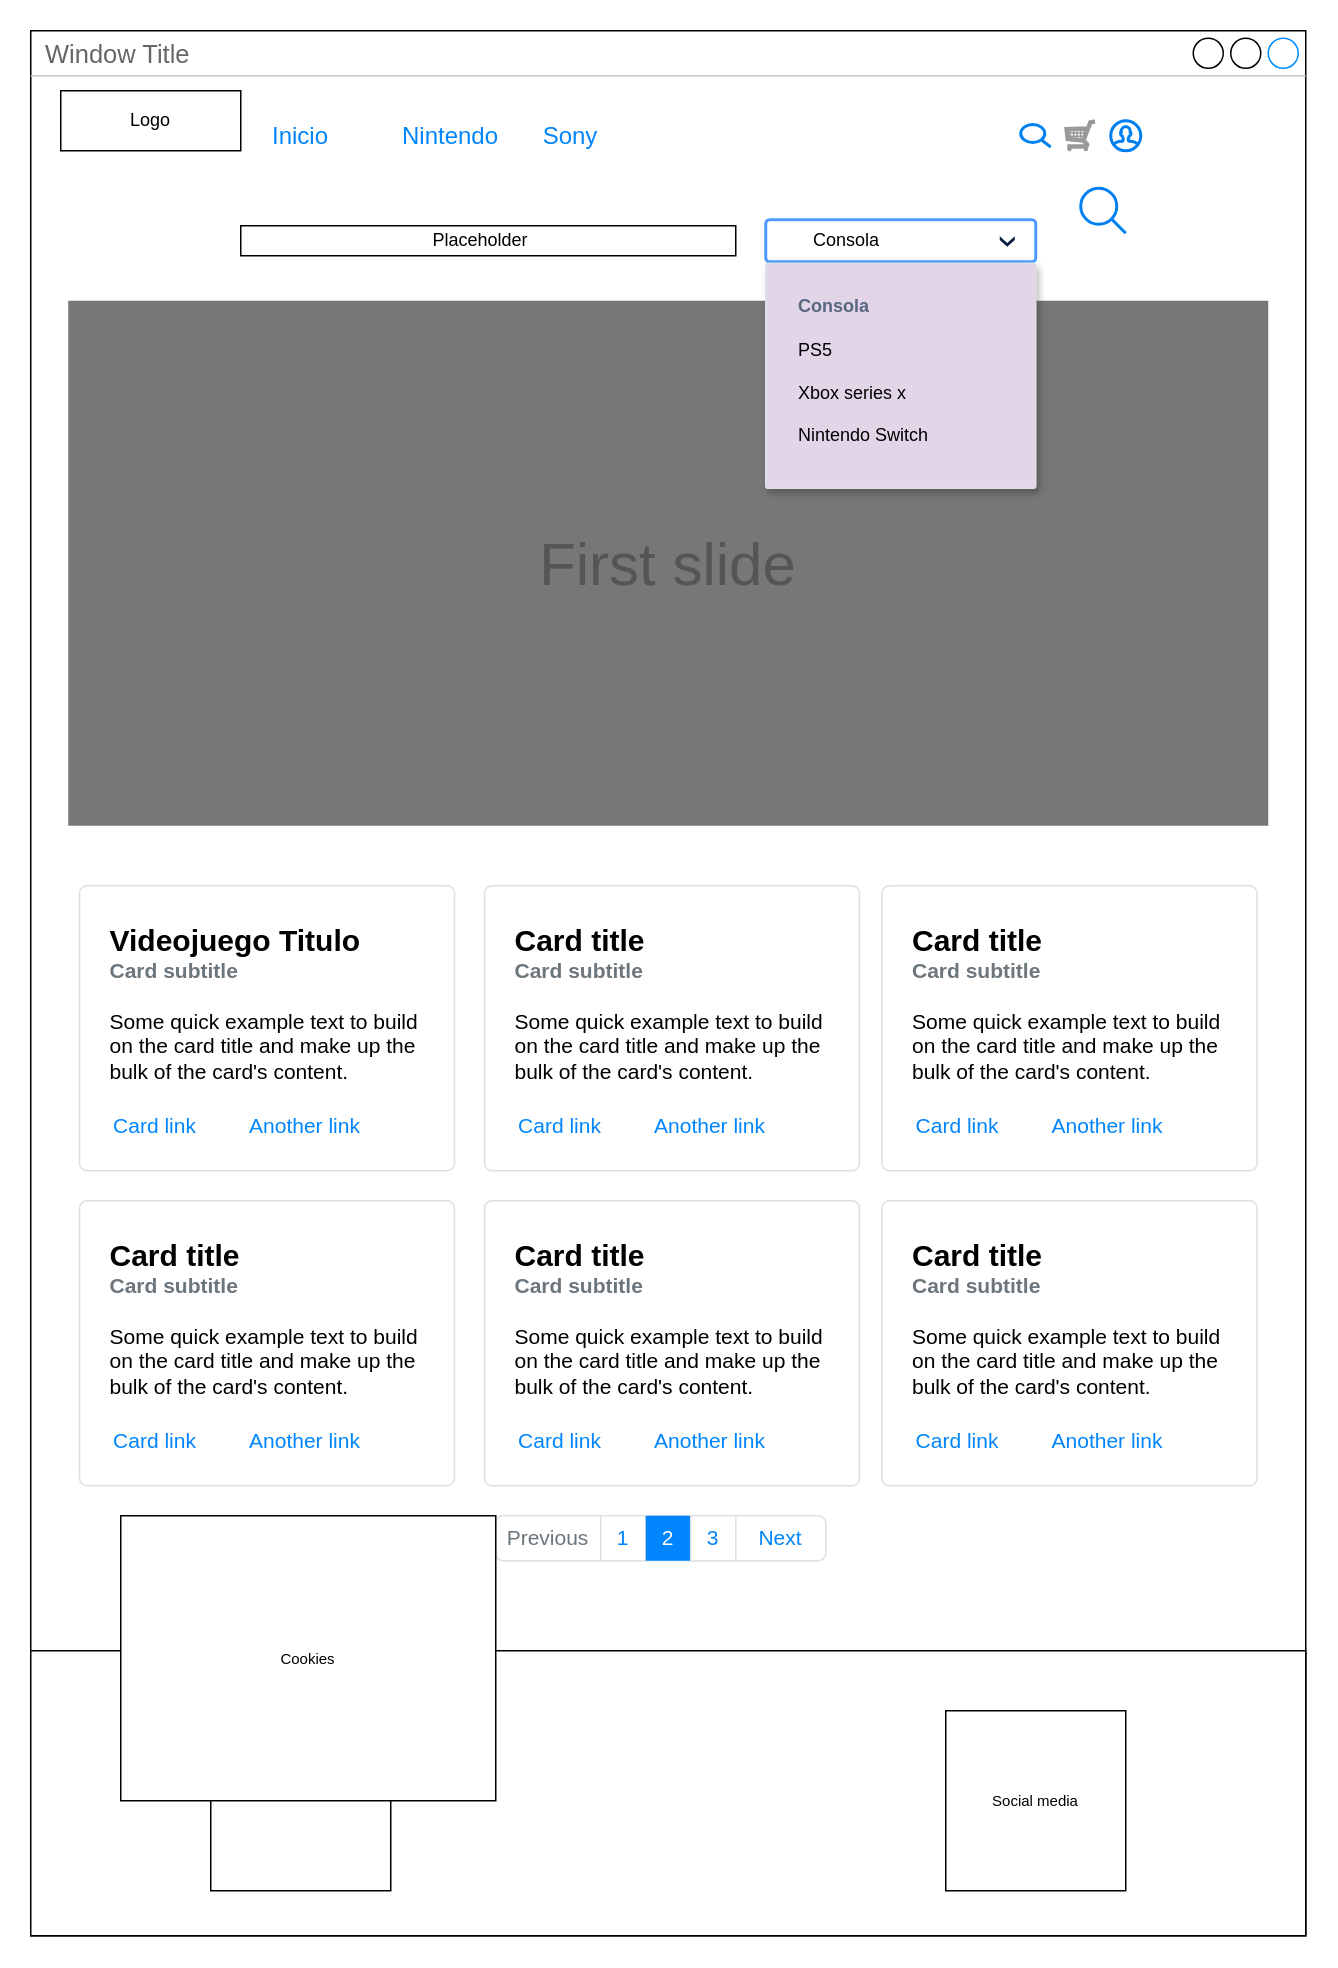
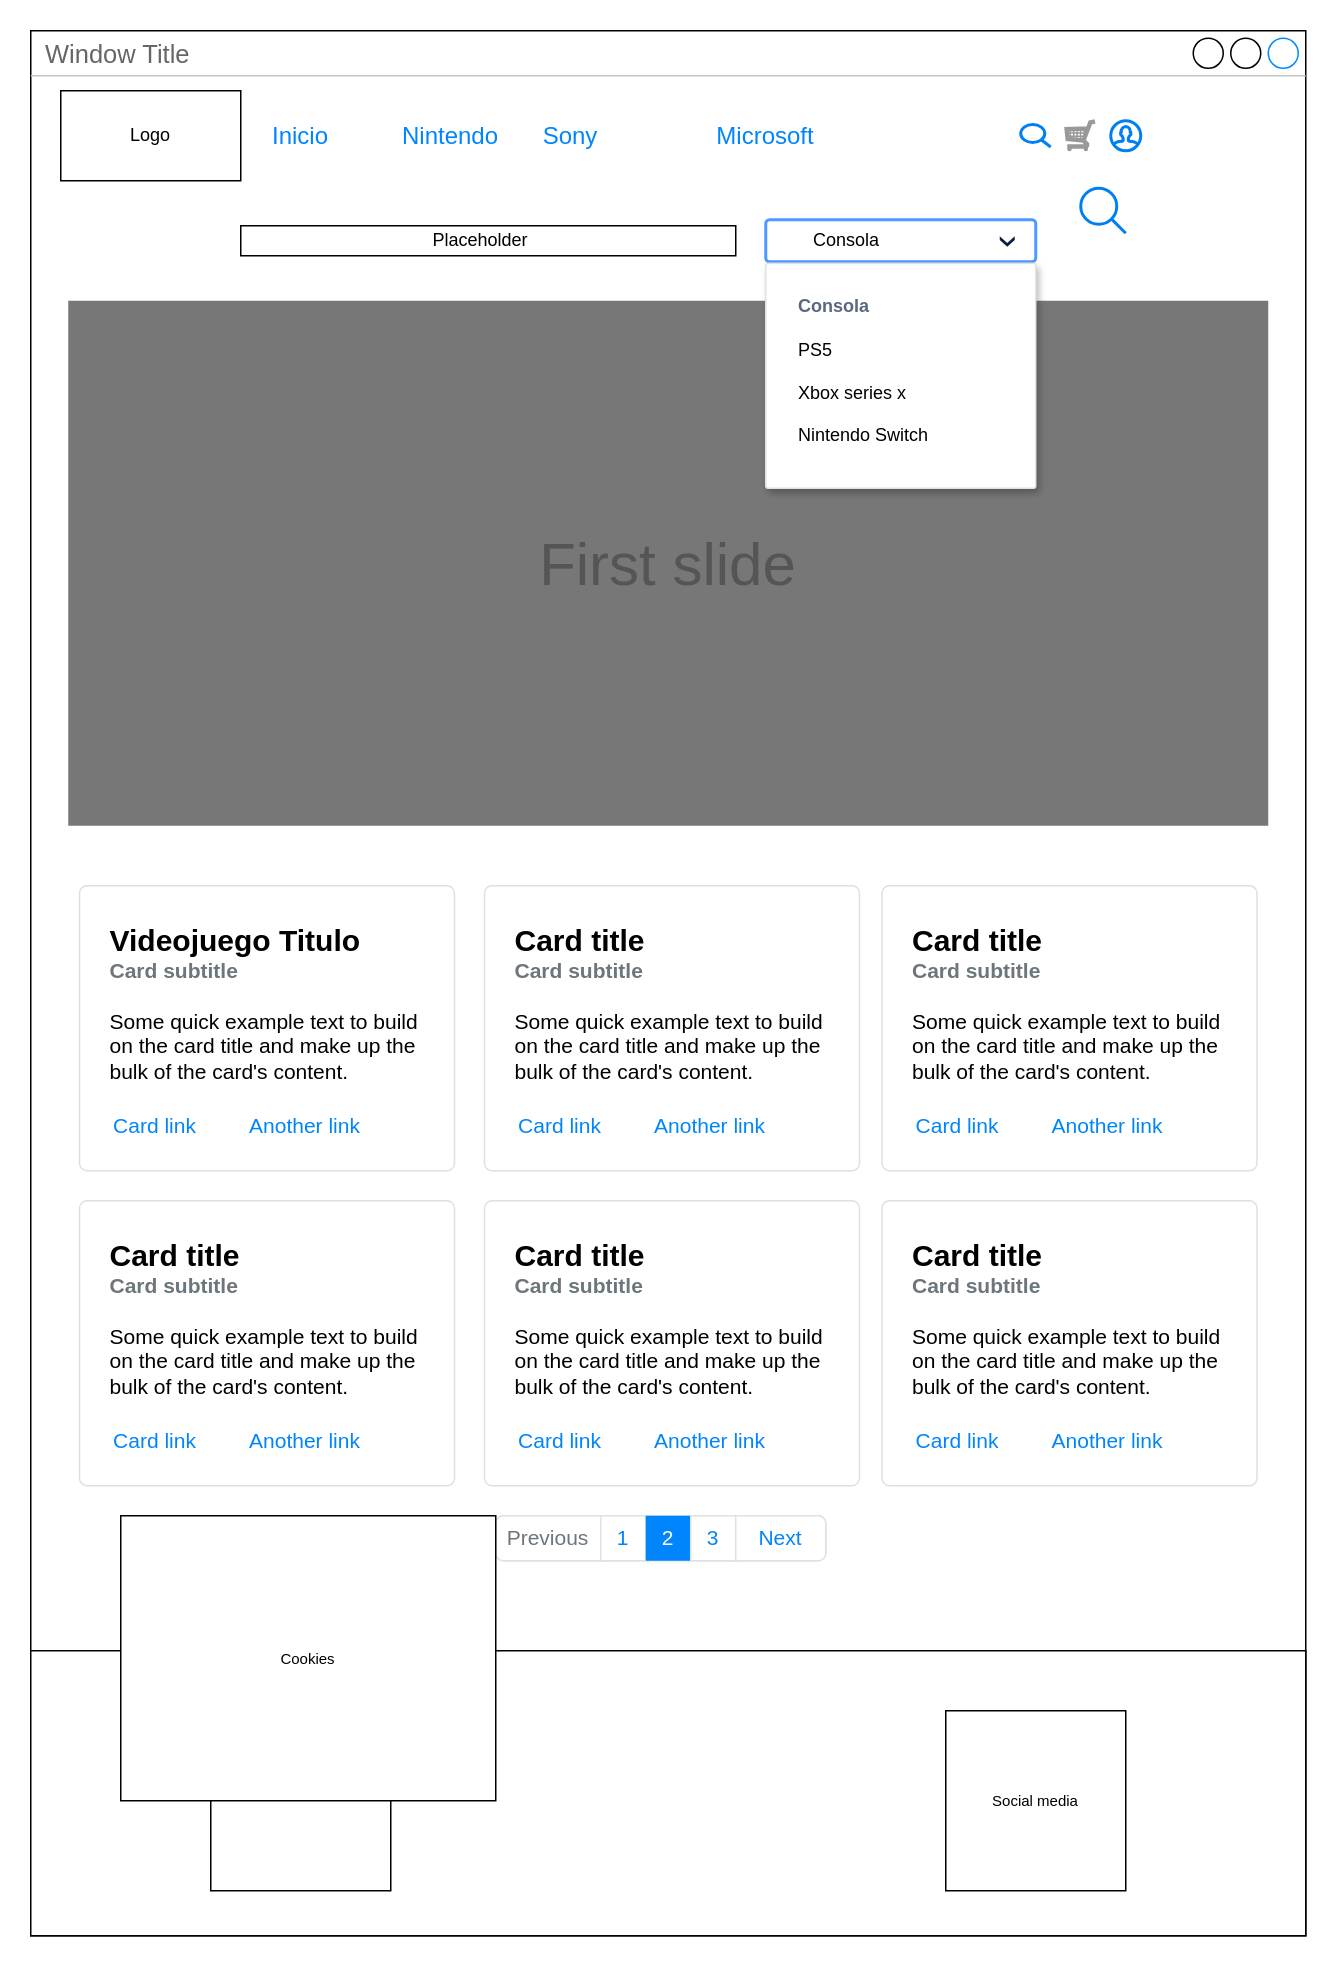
(151, 121) -> (151, 136)
none -> (766, 136)
(901, 376) -> (901, 376)
